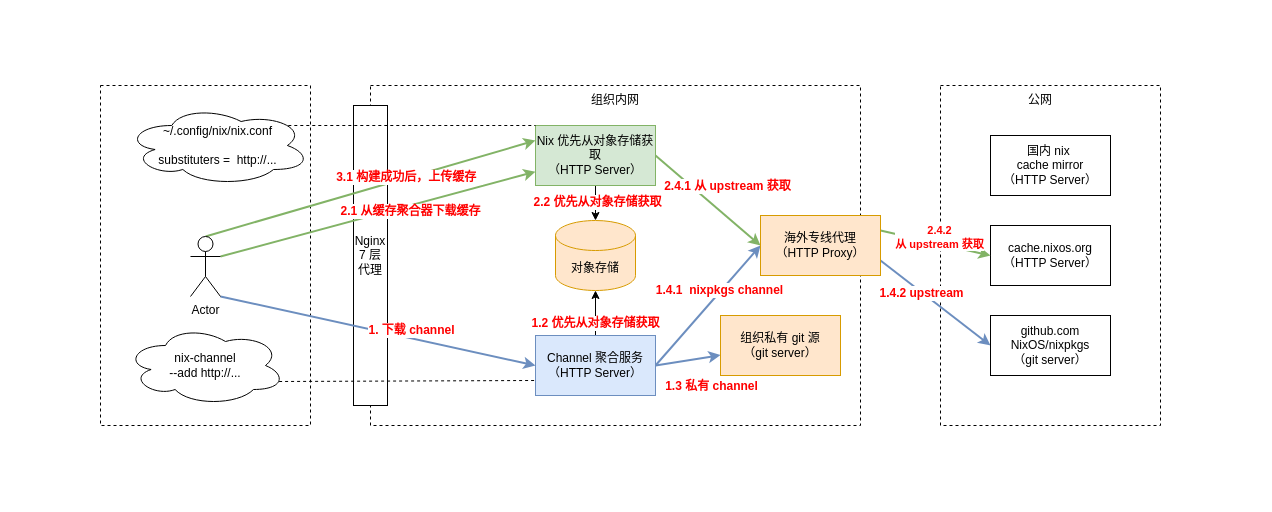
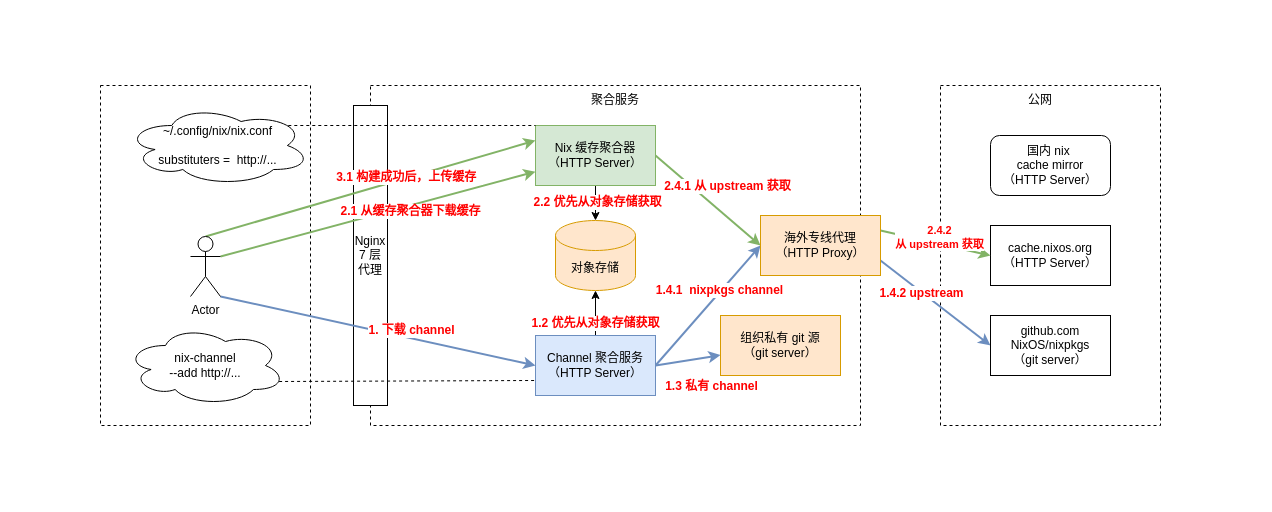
(616, 101) -> (616, 101)
(596, 156) -> (596, 156)
(1051, 166) -> (1051, 166)
